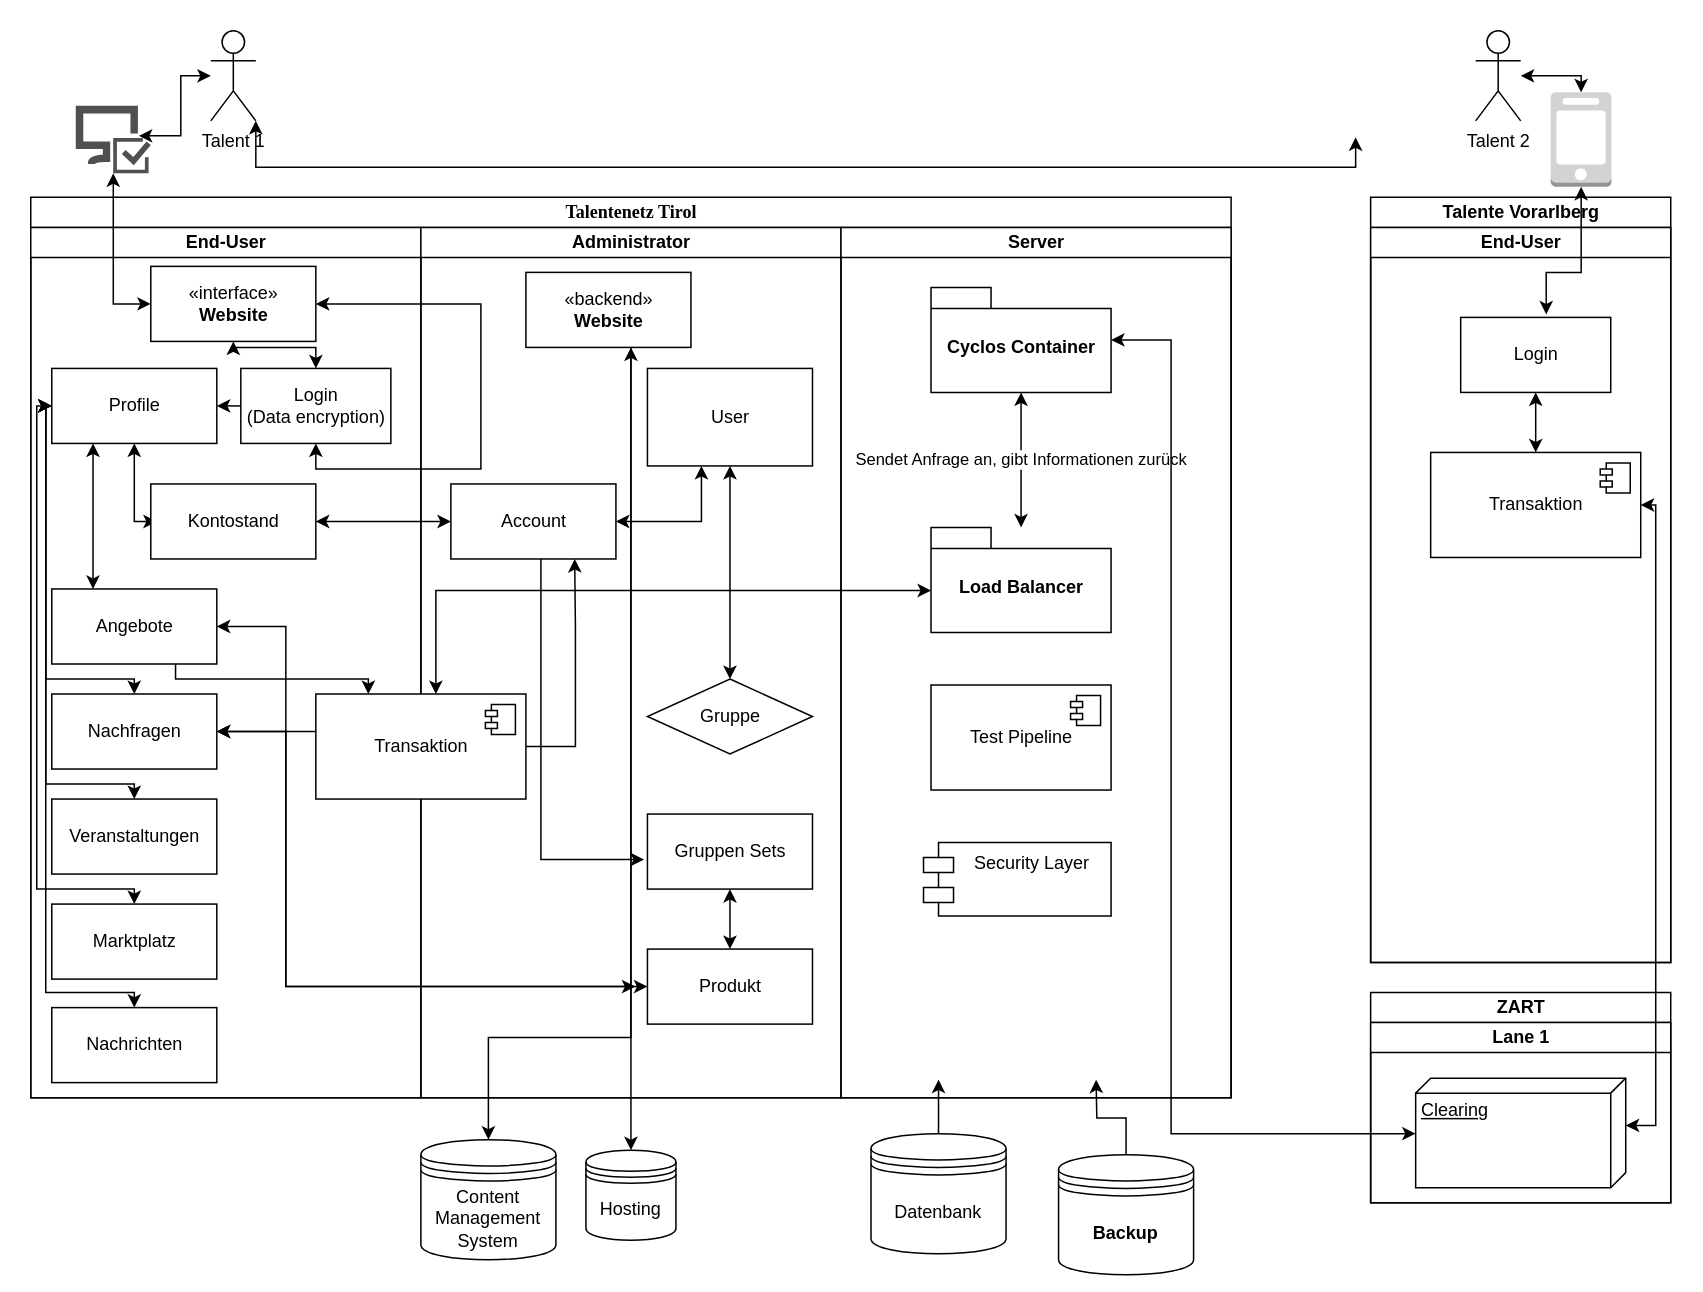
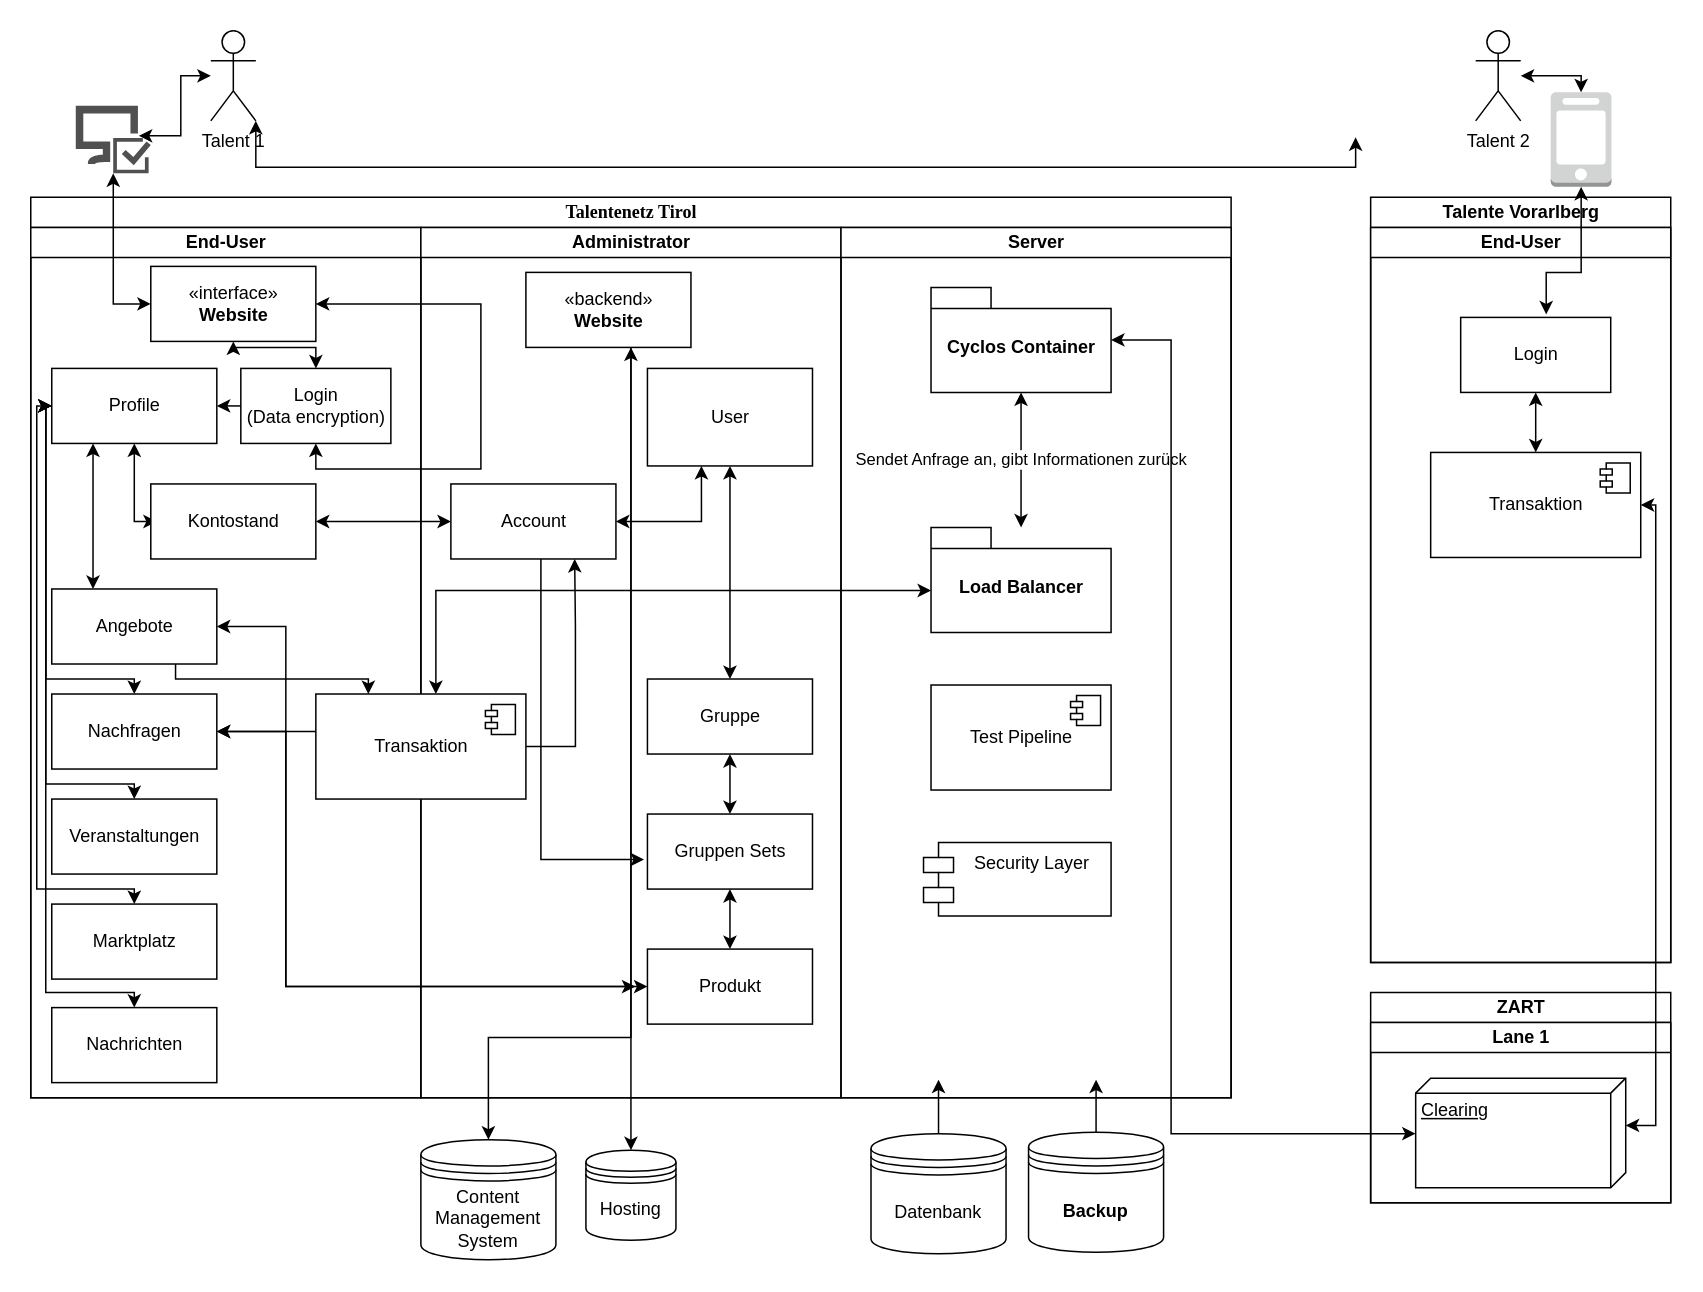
(730, 716) -> (730, 716)
none -> (730, 784)
(1126, 1214) -> (1096, 1192)
